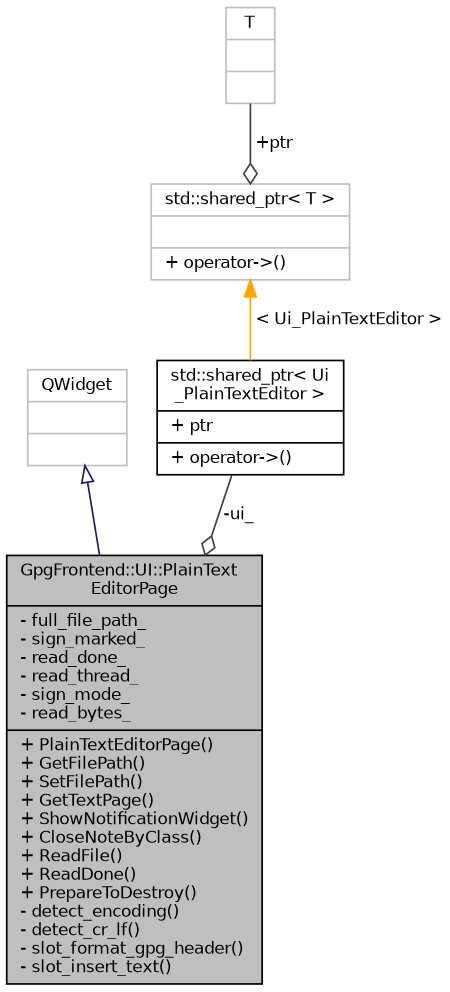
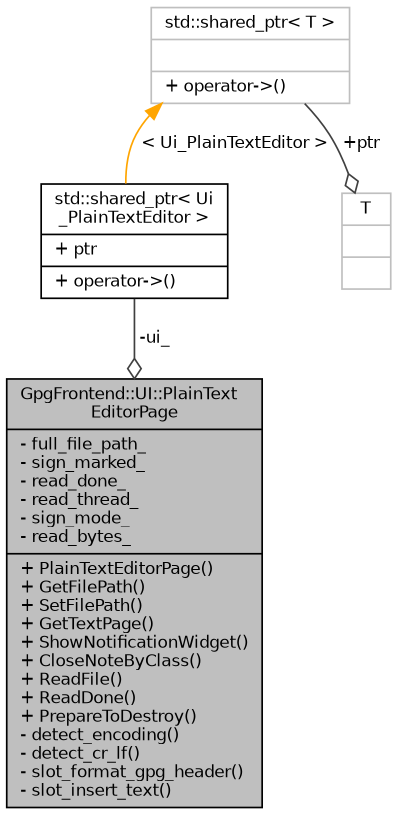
(250, 133) -> (330, 136)
(77, 418) -> none
